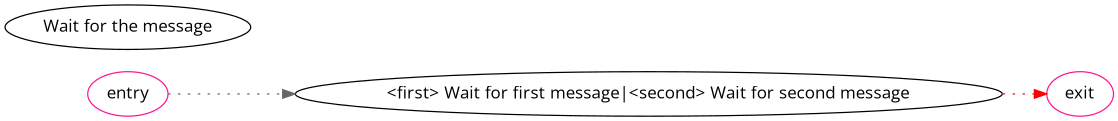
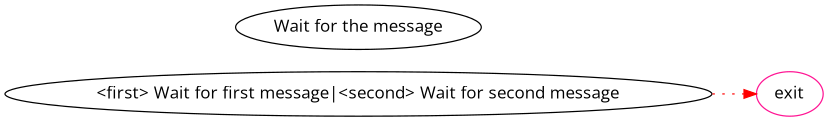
(128, 94) -> none
